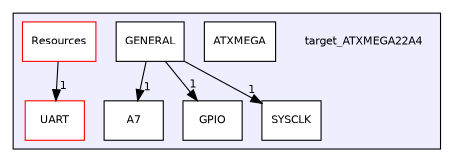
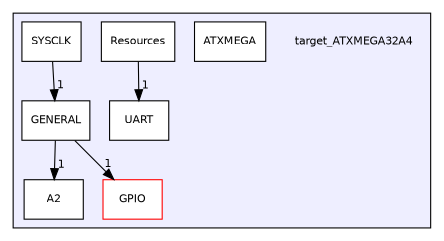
(59, 42) -> (138, 42)
(364, 42) -> (354, 42)
(218, 80) -> (53, 76)
(55, 121) -> (139, 121)
(134, 121) -> (54, 199)
(213, 121) -> (133, 199)
